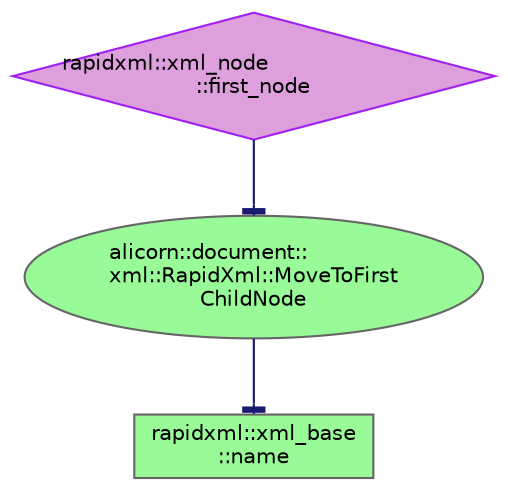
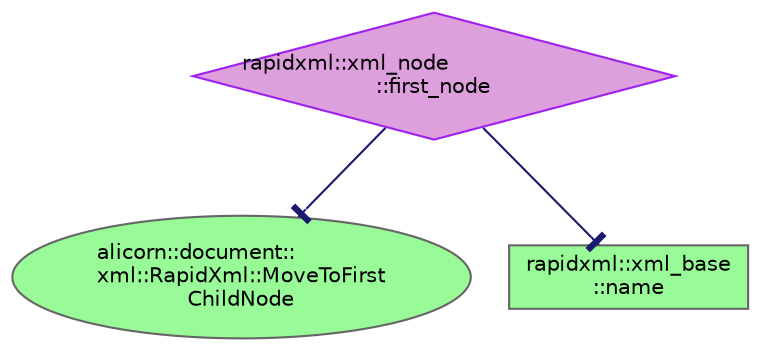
(254, 371) -> (537, 183)
